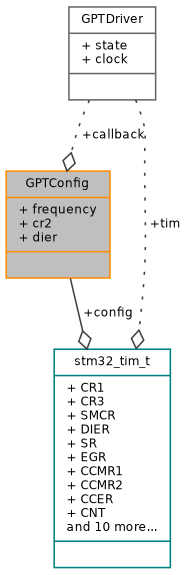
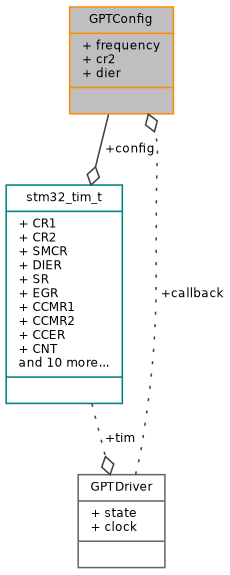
(145, 214) -> (99, 430)
(86, 402) -> (38, 238)
